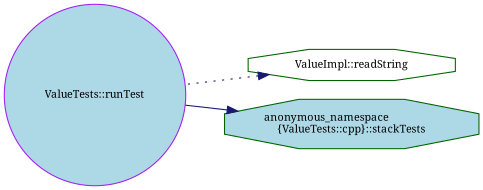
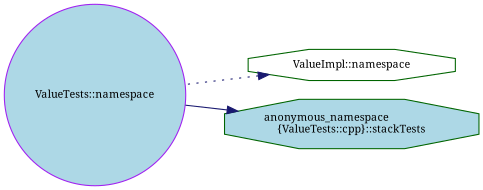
(352, 65) -> (352, 65)
(95, 95) -> (95, 95)
